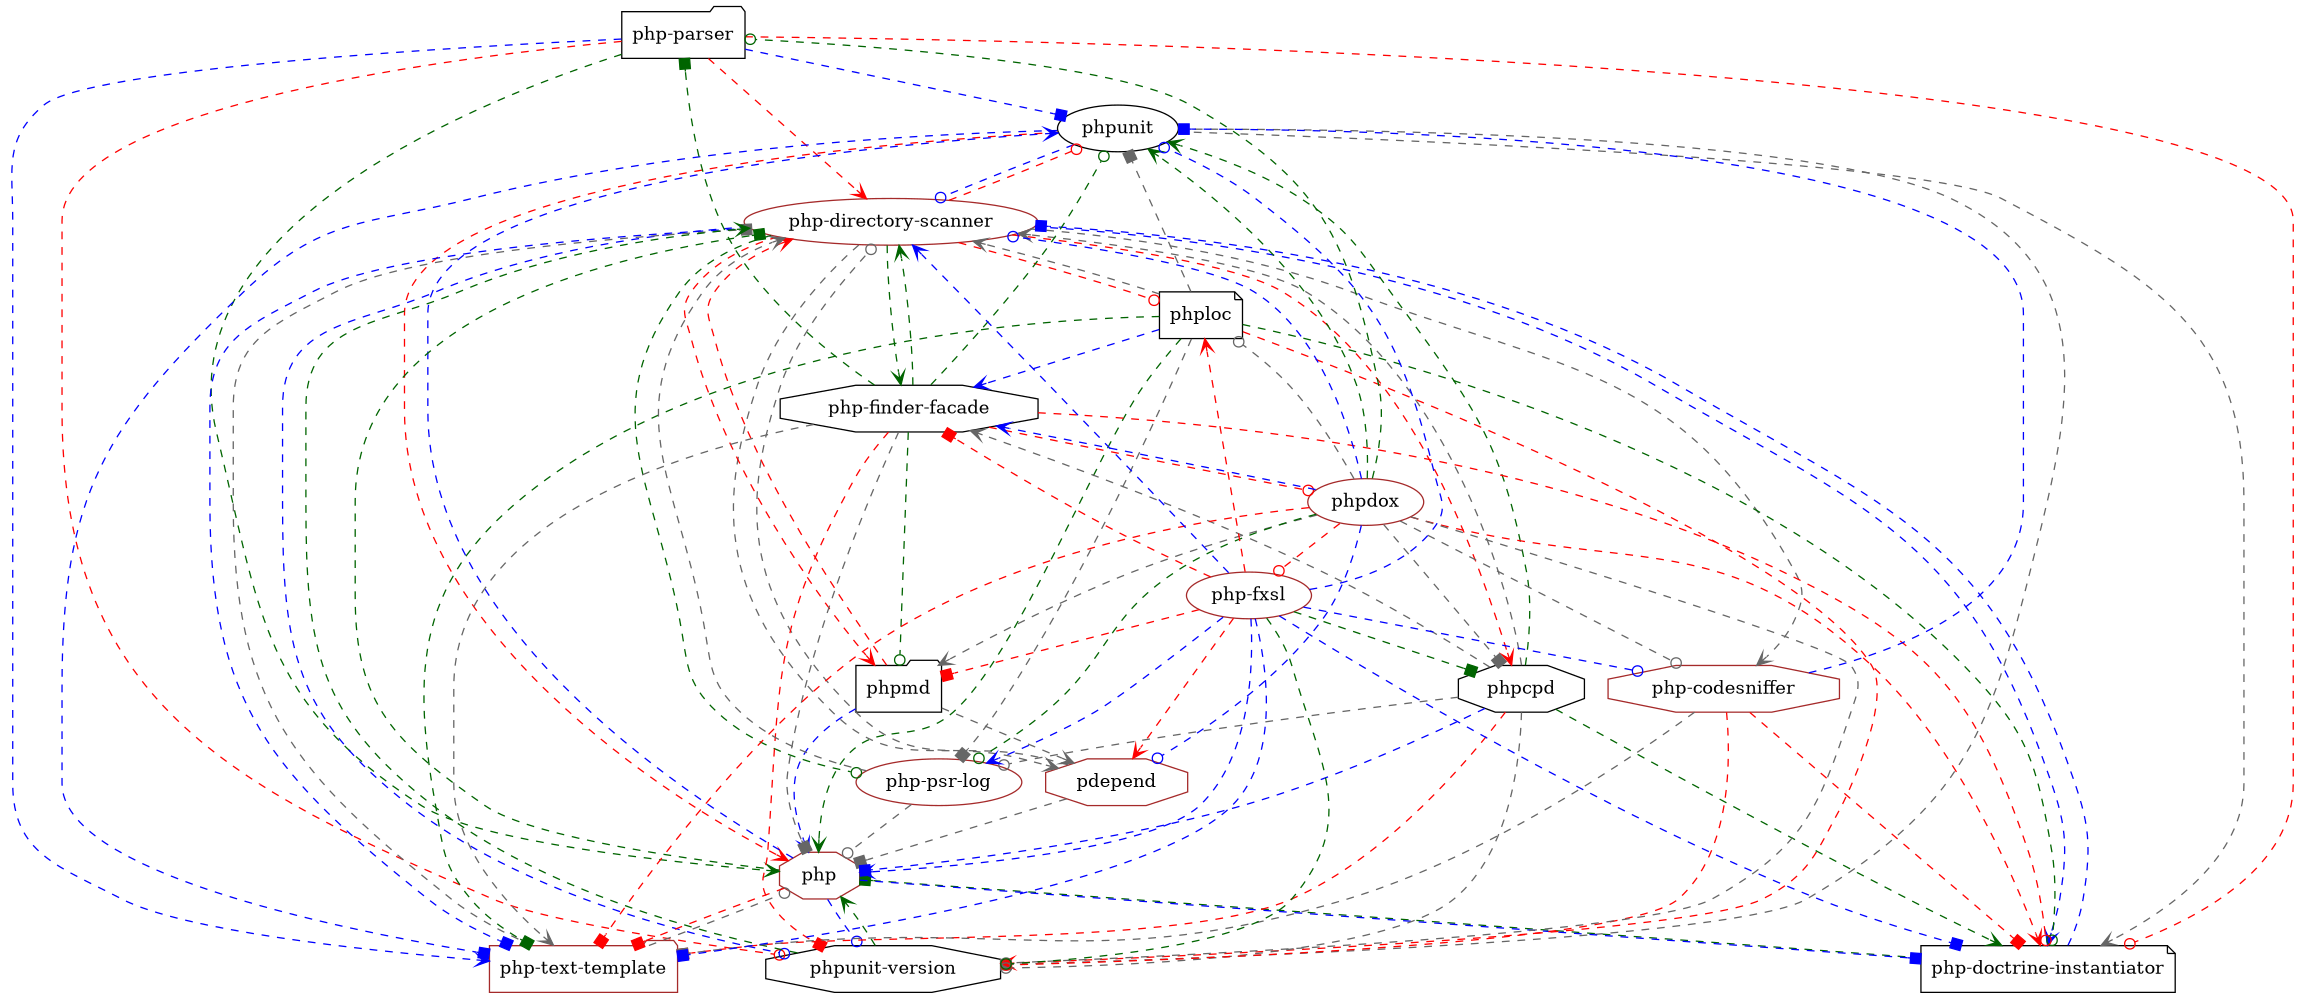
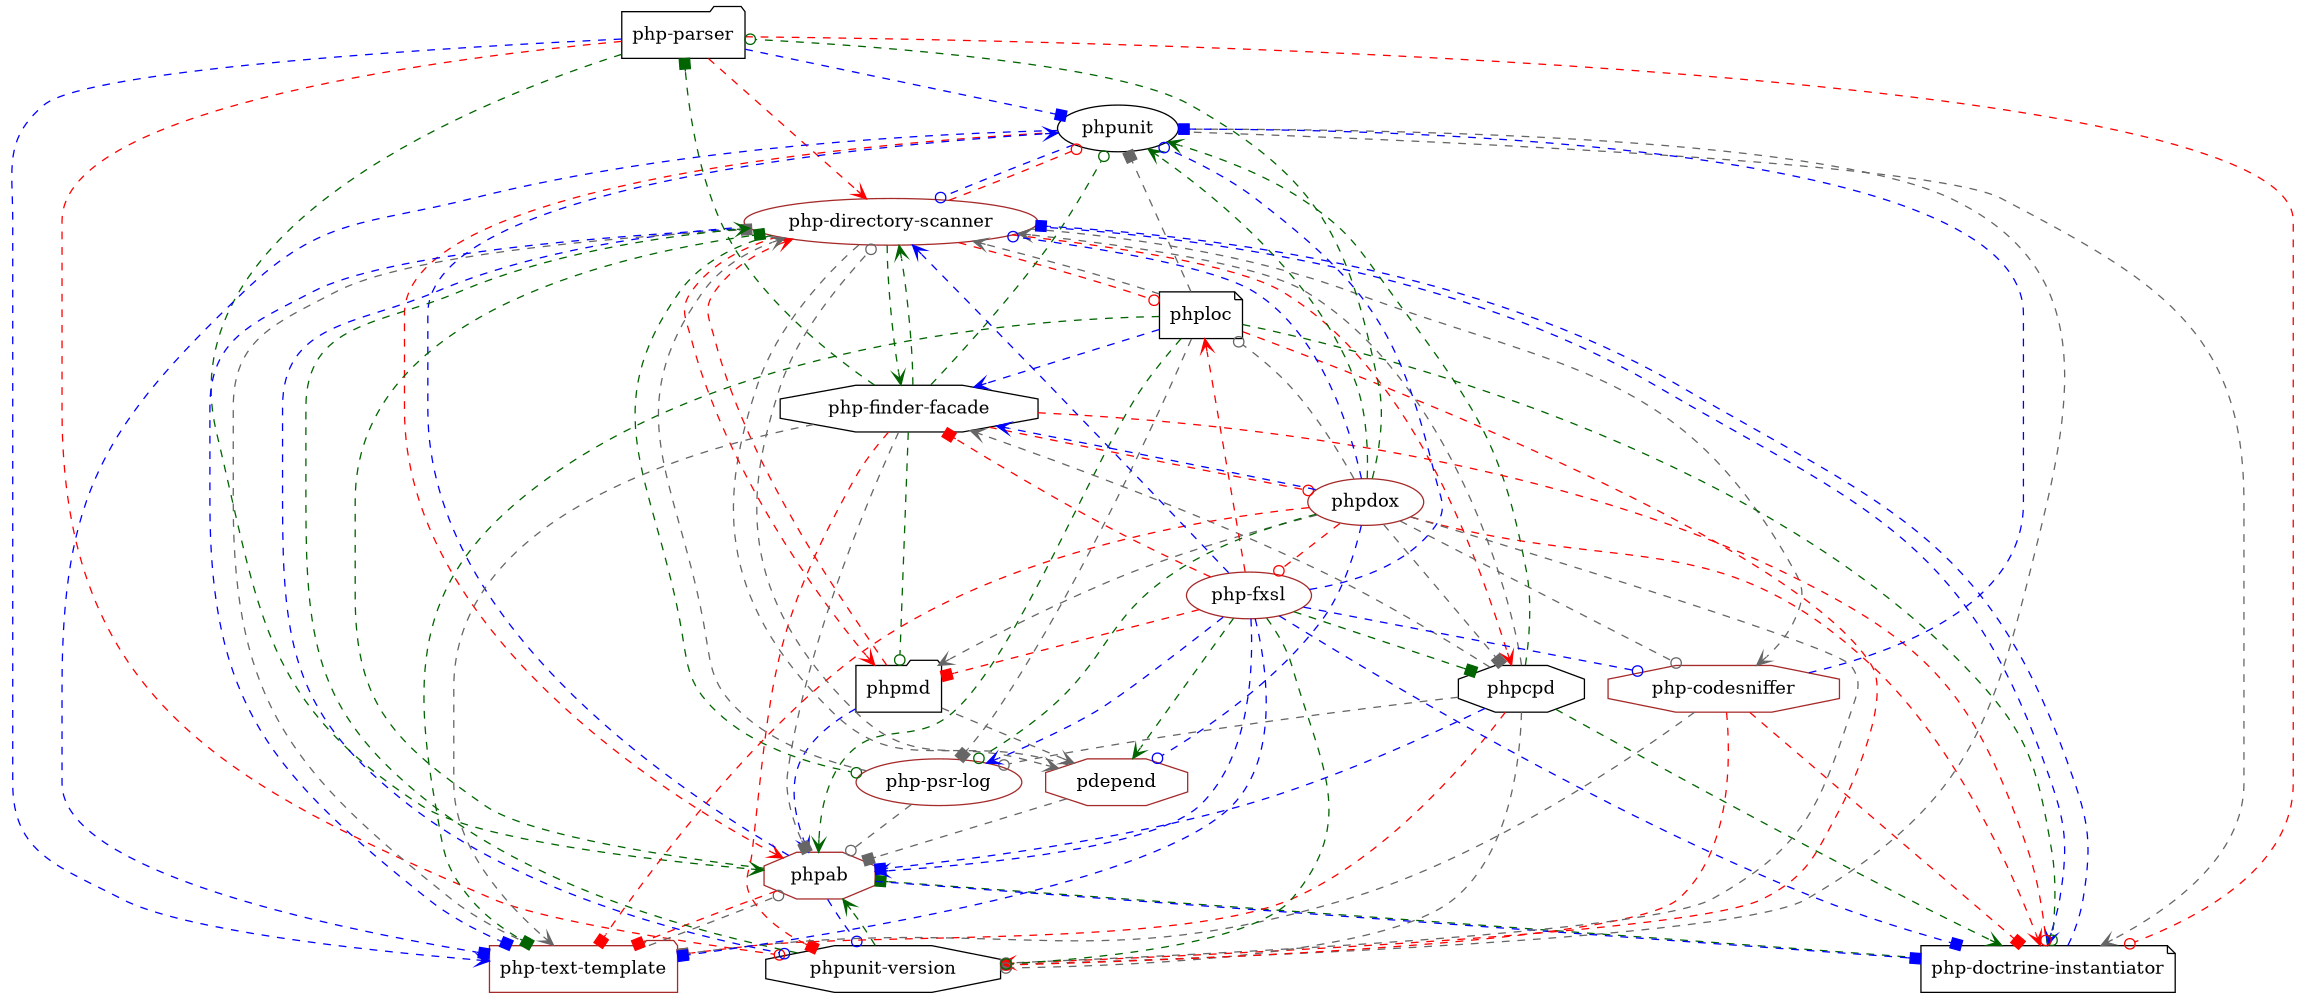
(1187, 683) -> (1187, 683)
(820, 876) -> (820, 876)
